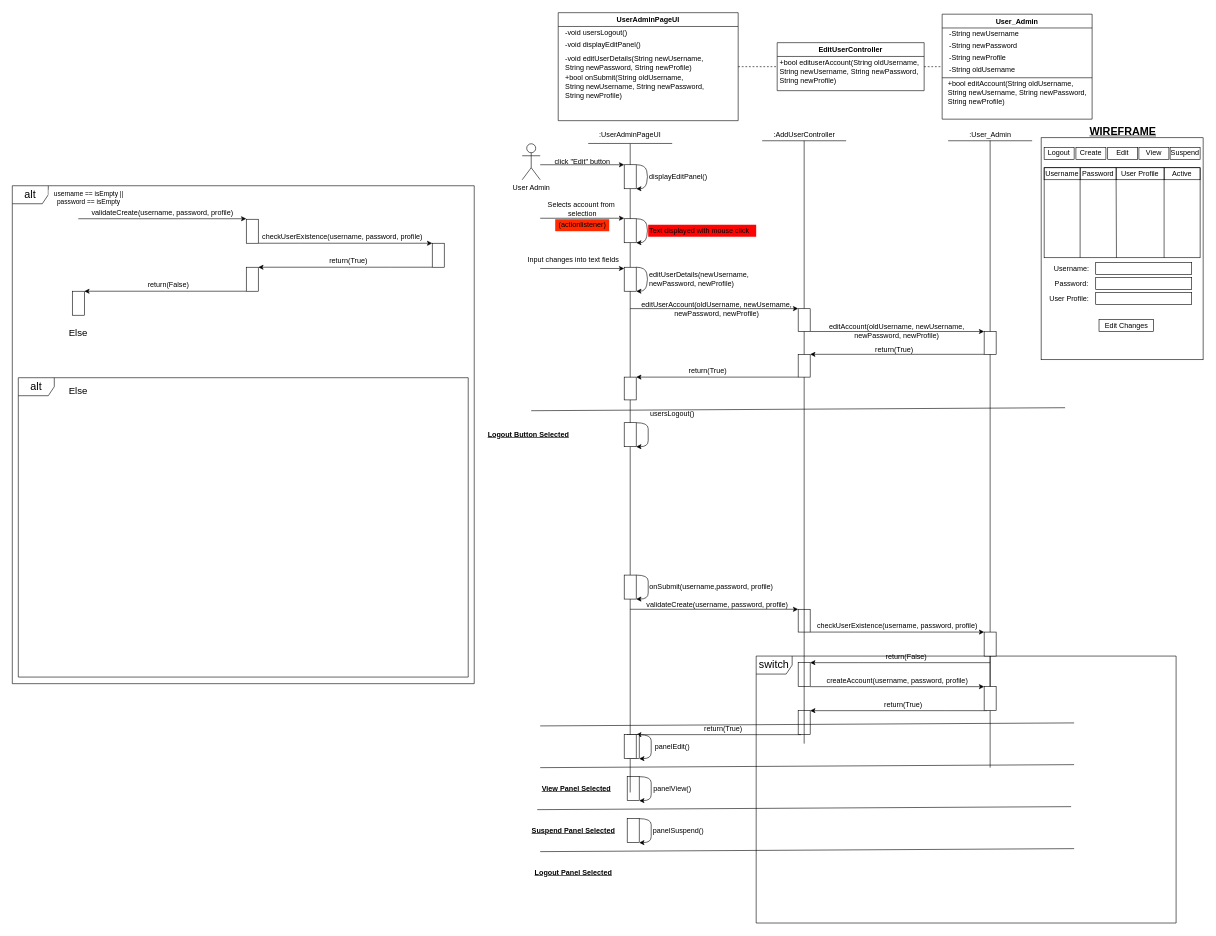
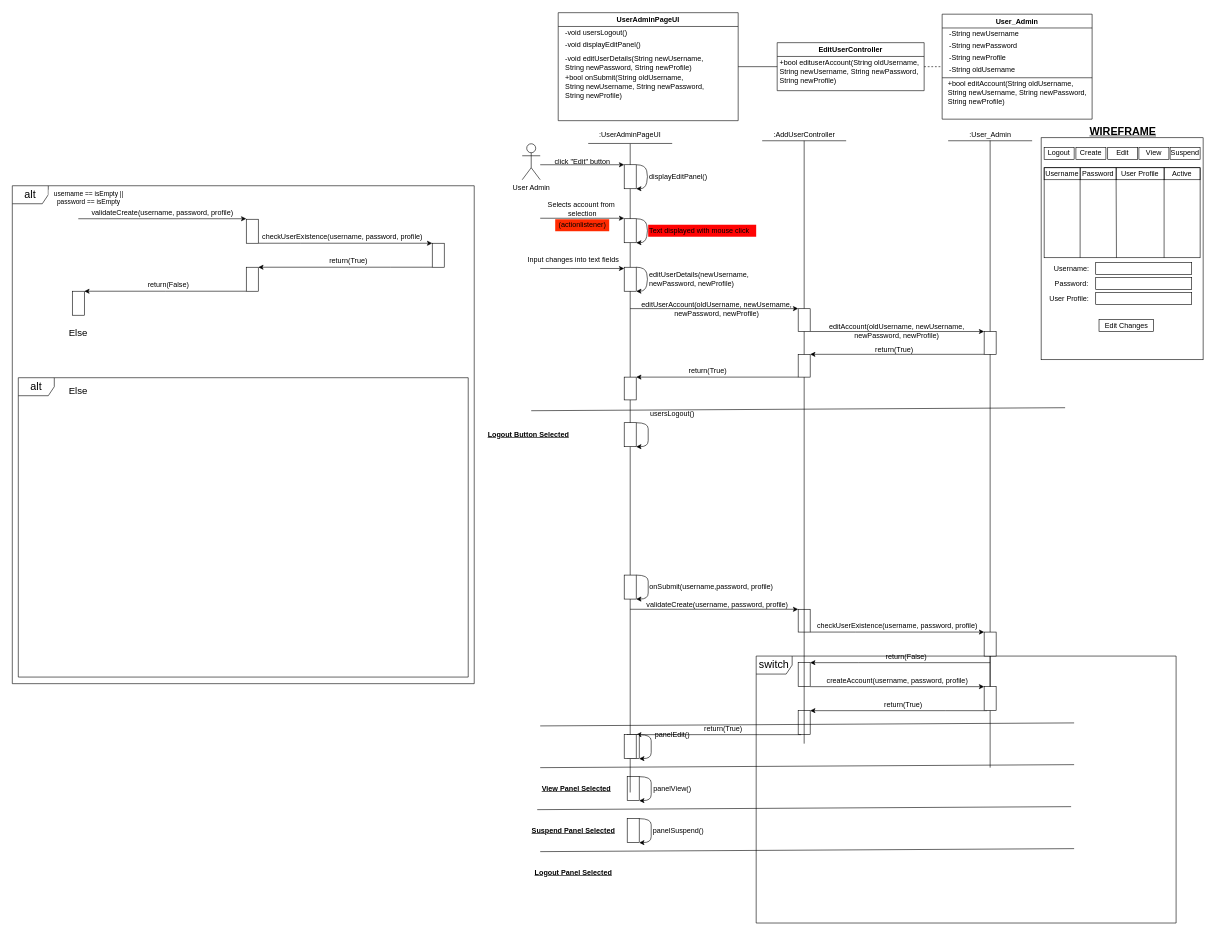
(757, 67) -> (757, 67)
(672, 747) -> (672, 735)
